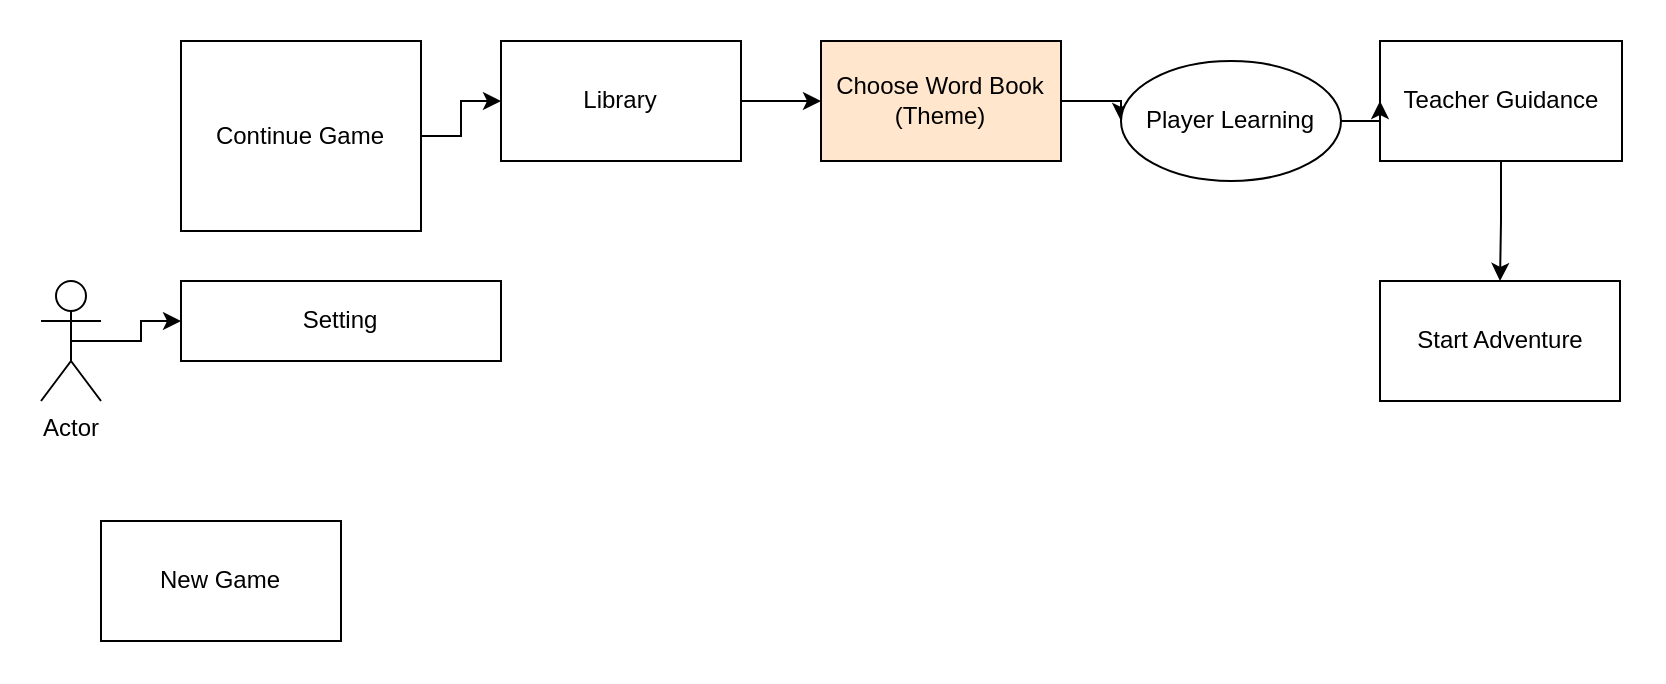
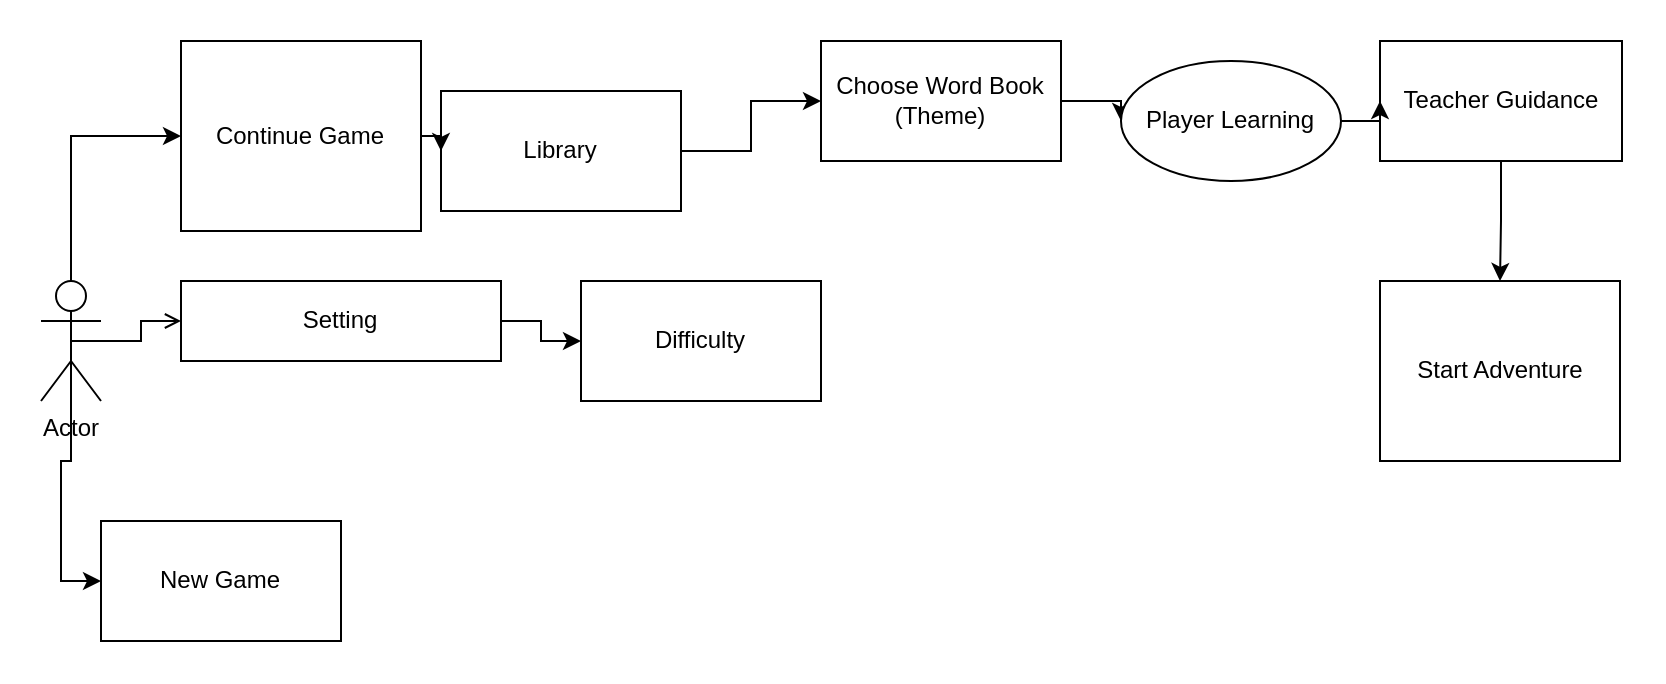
(621, 101) -> (561, 151)
(941, 101) -> (941, 101)
none -> (71, 160)
(166, 321) -> (169, 321)
none -> (541, 324)
none -> (701, 341)
(1500, 341) -> (1500, 371)
none -> (61, 482)
